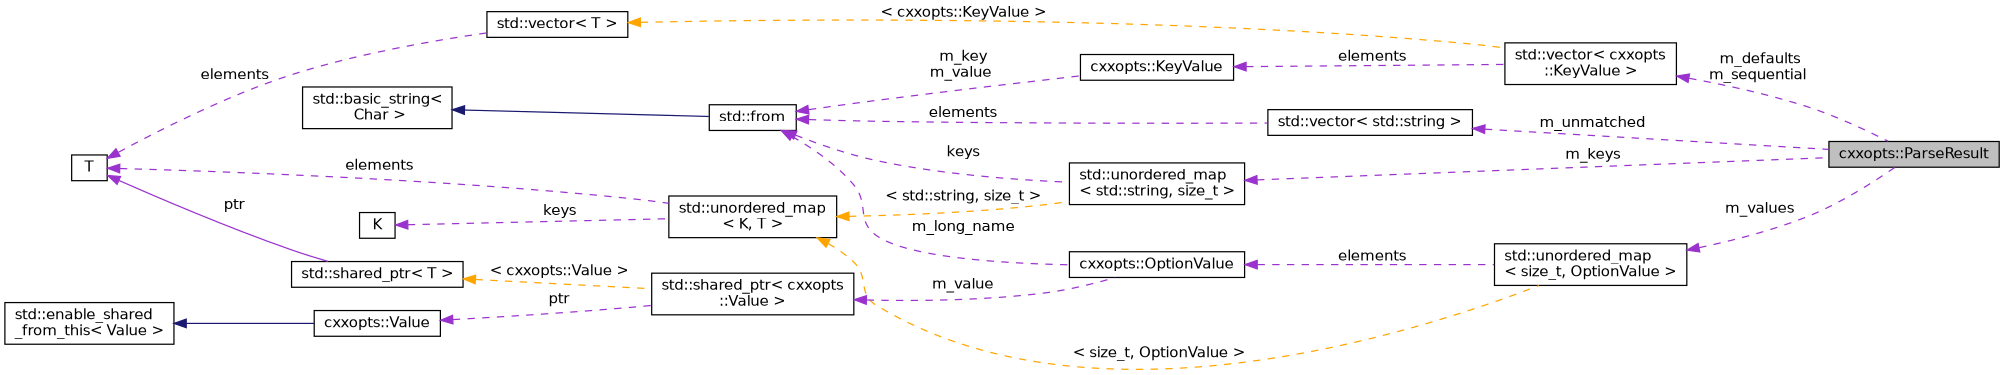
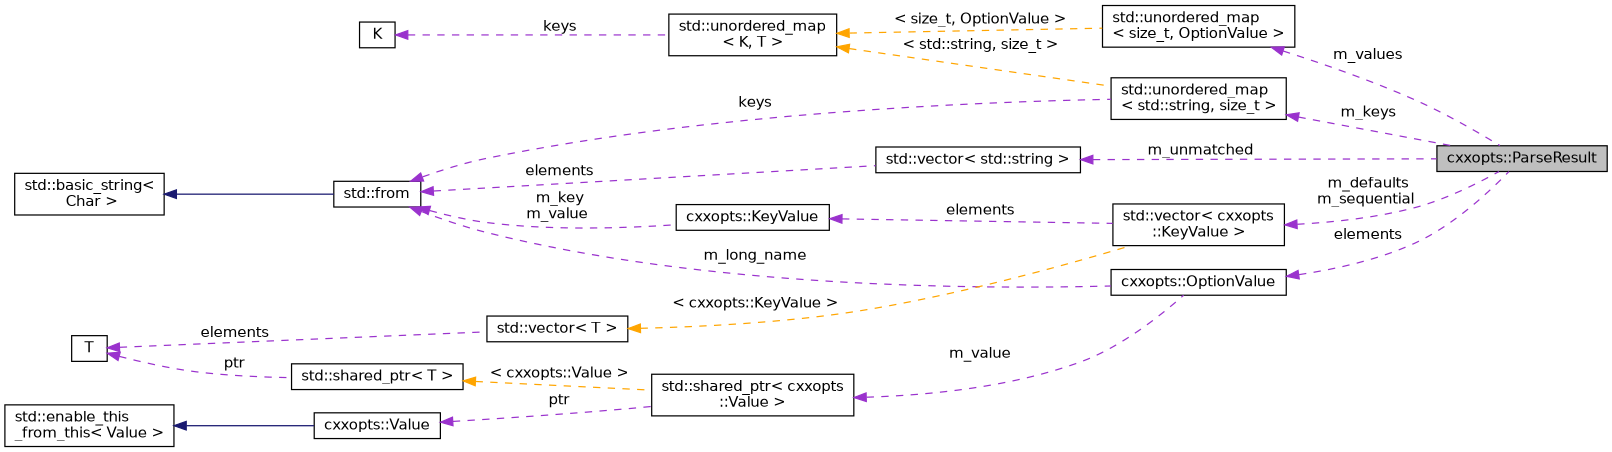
(395, 180) -> none
(222, 224) -> (205, 373)
(1376, 265) -> (1414, 243)
(89, 323) -> (89, 426)
